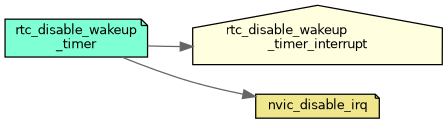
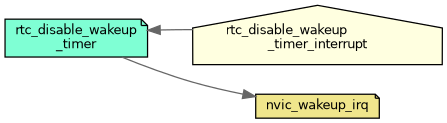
(164, 46) -> (177, 30)
(318, 106) -> (318, 106)
